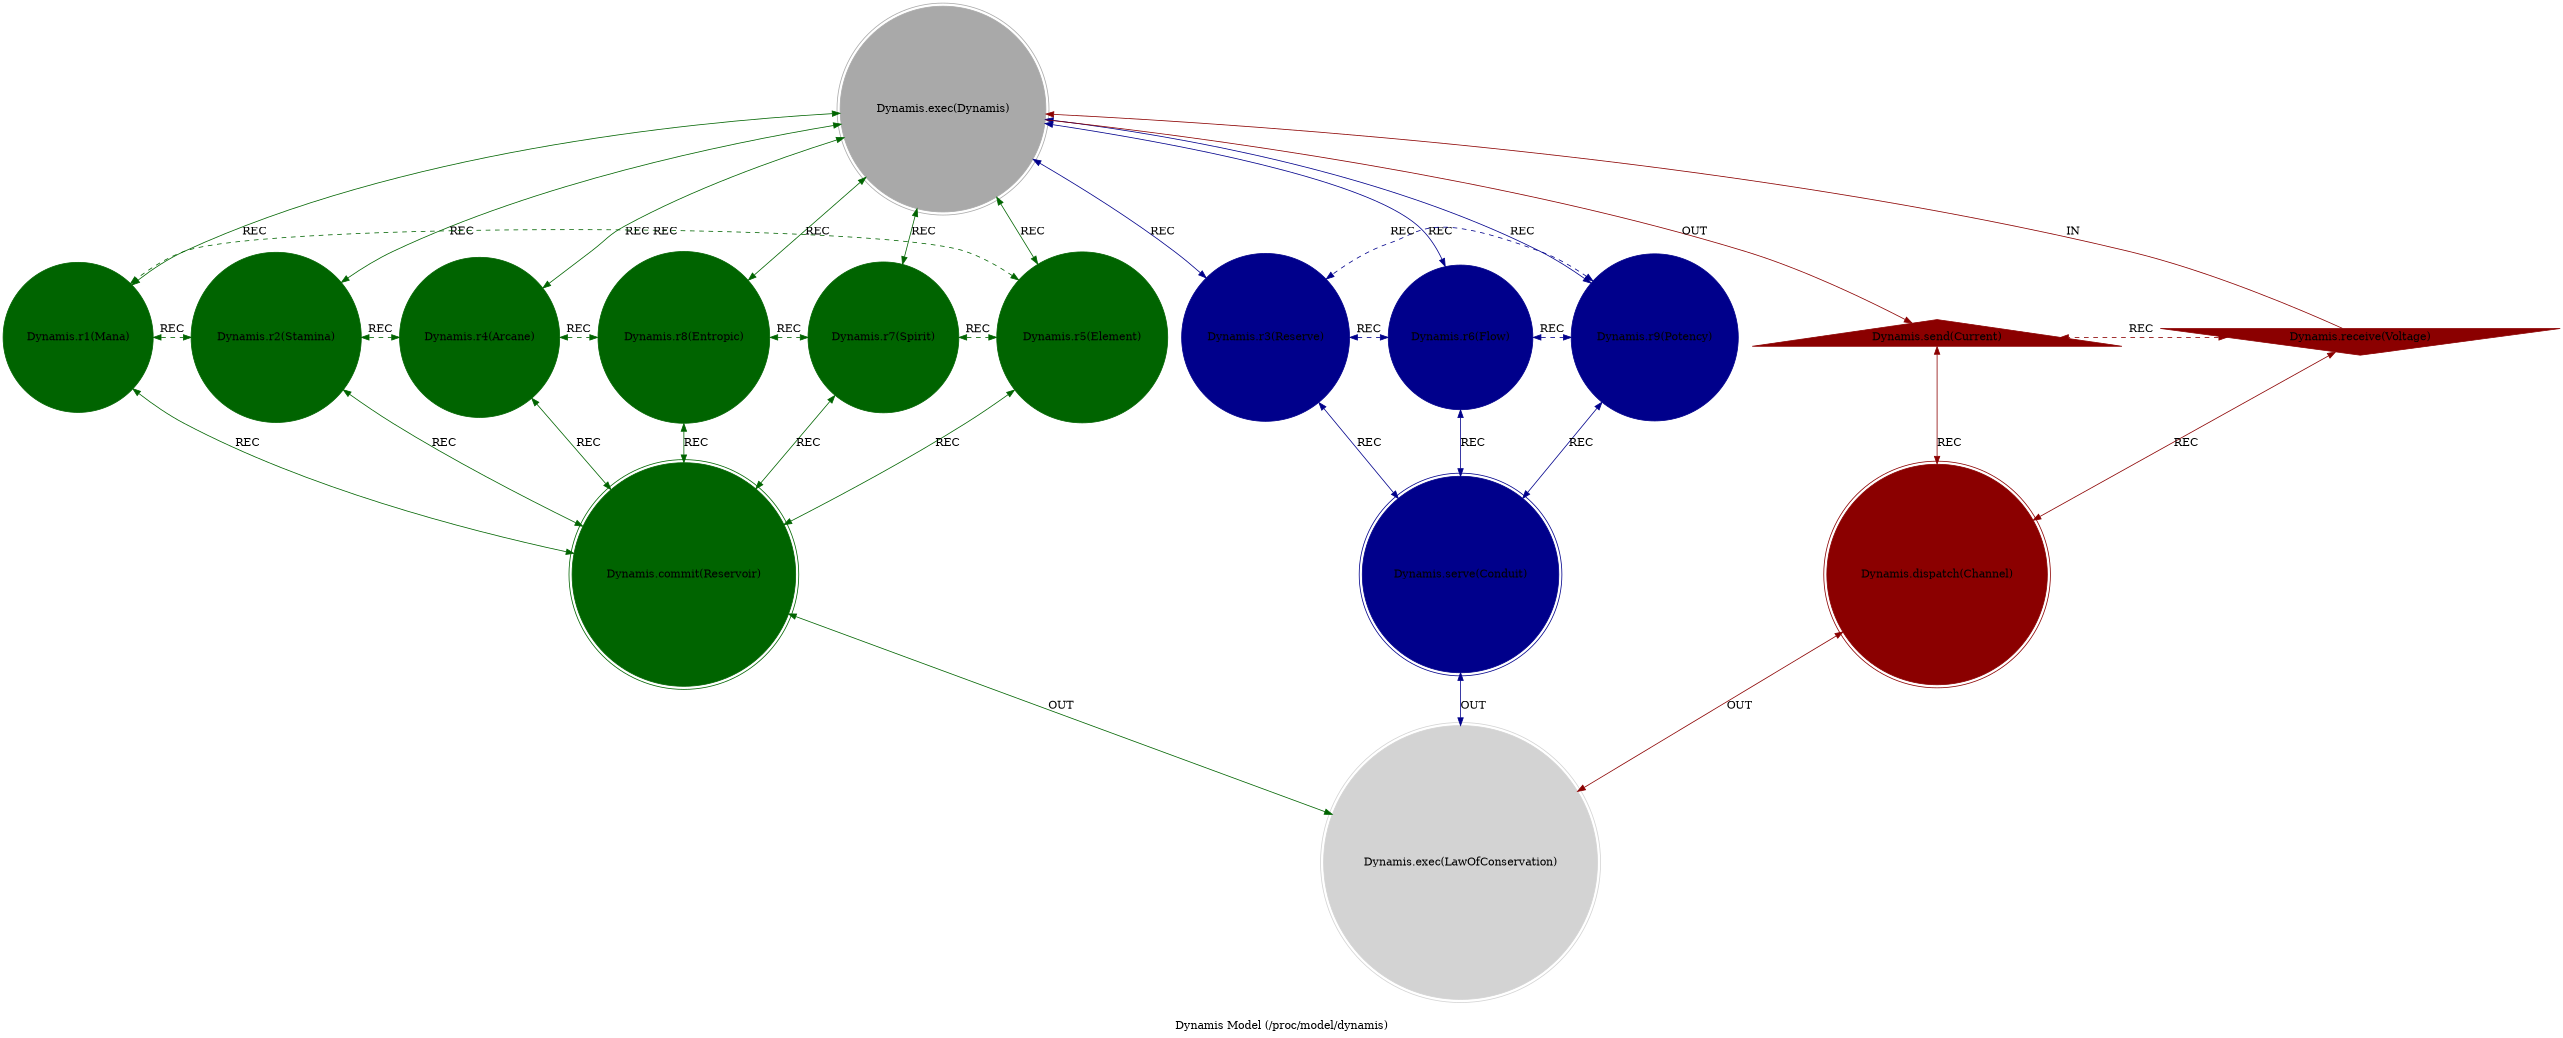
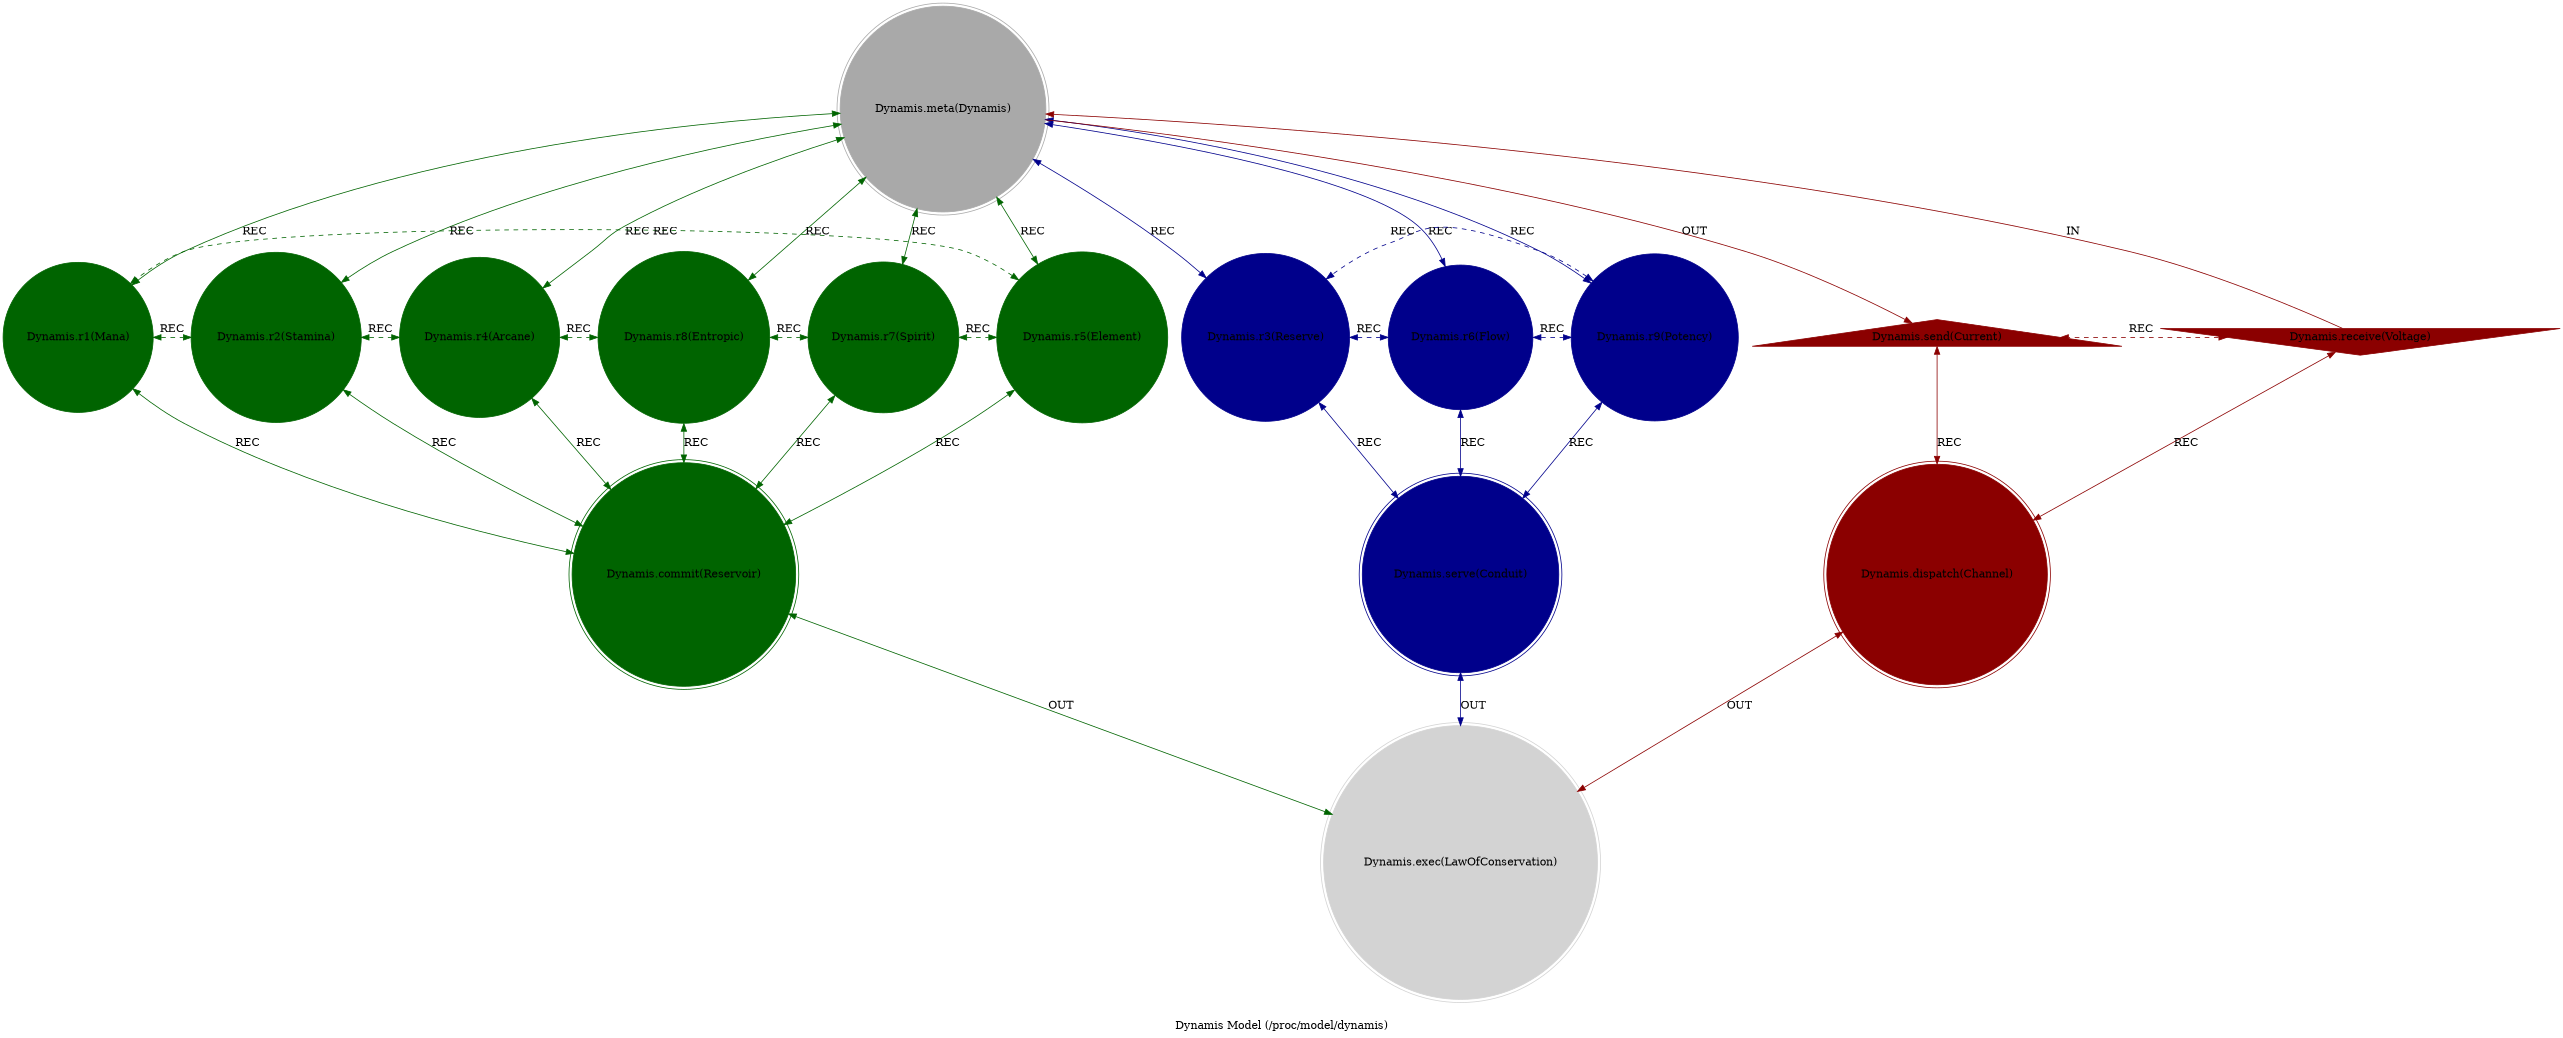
(943, 109) -> (943, 109)
